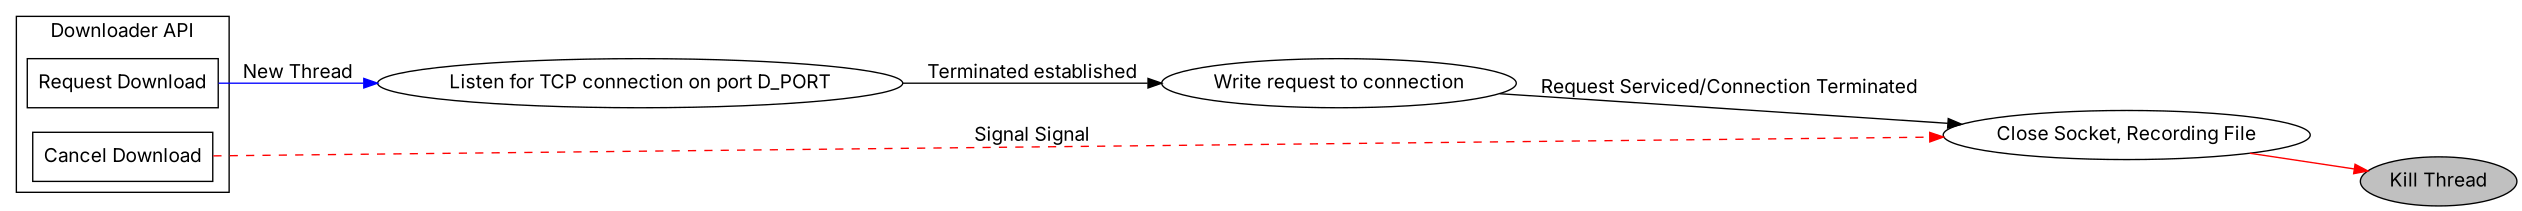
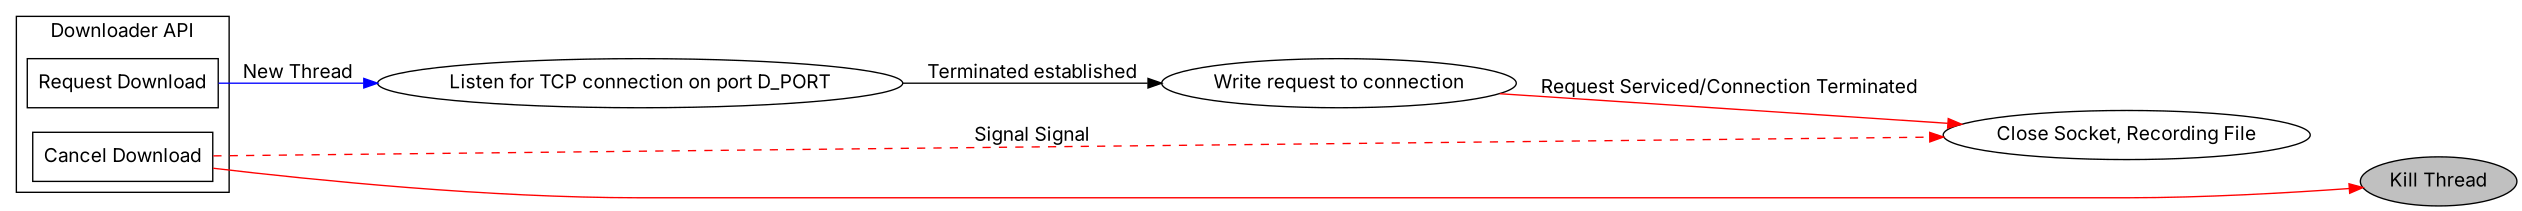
(1724, 109) -> (1724, 109)
(2302, 161) -> (1281, 198)
